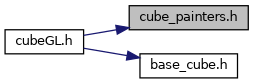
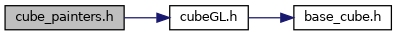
(100, 33) -> (141, 18)
